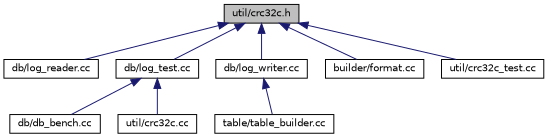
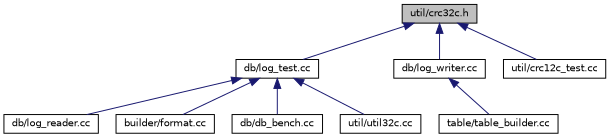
(151, 43) -> (159, 98)
(323, 43) -> (217, 99)
(493, 69) -> (555, 69)
(157, 124) -> (381, 124)
